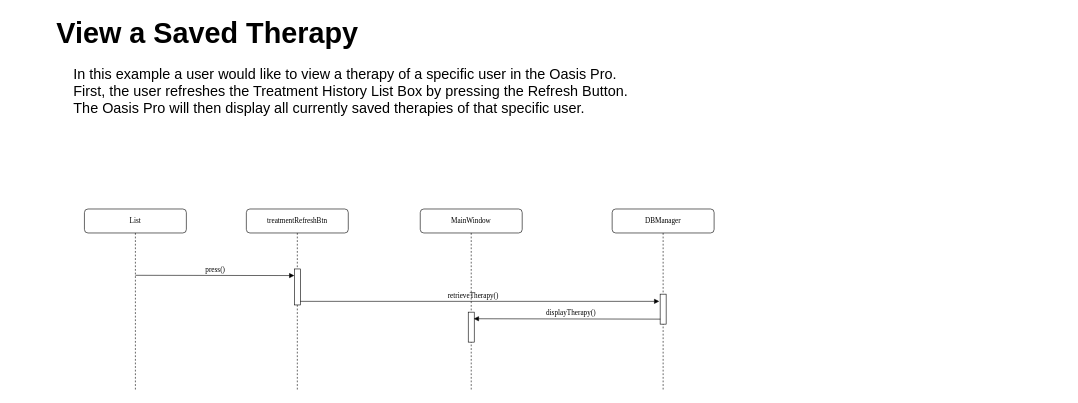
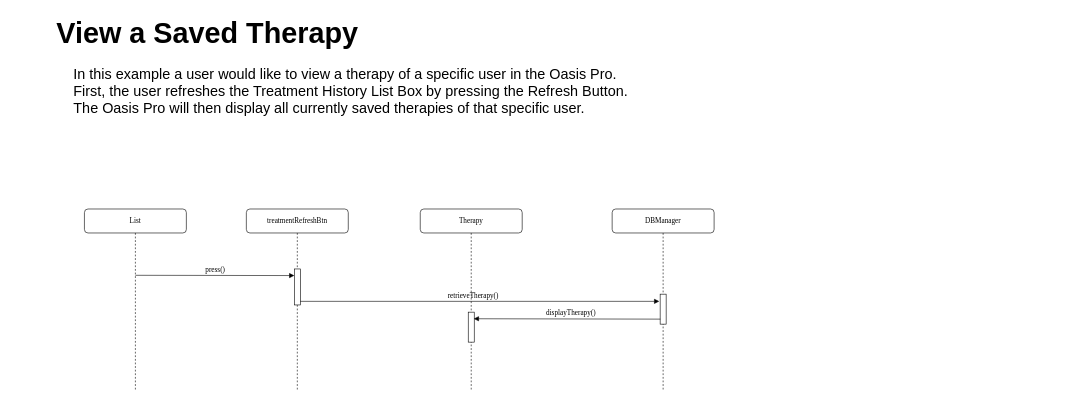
(471, 221) -> (471, 221)
